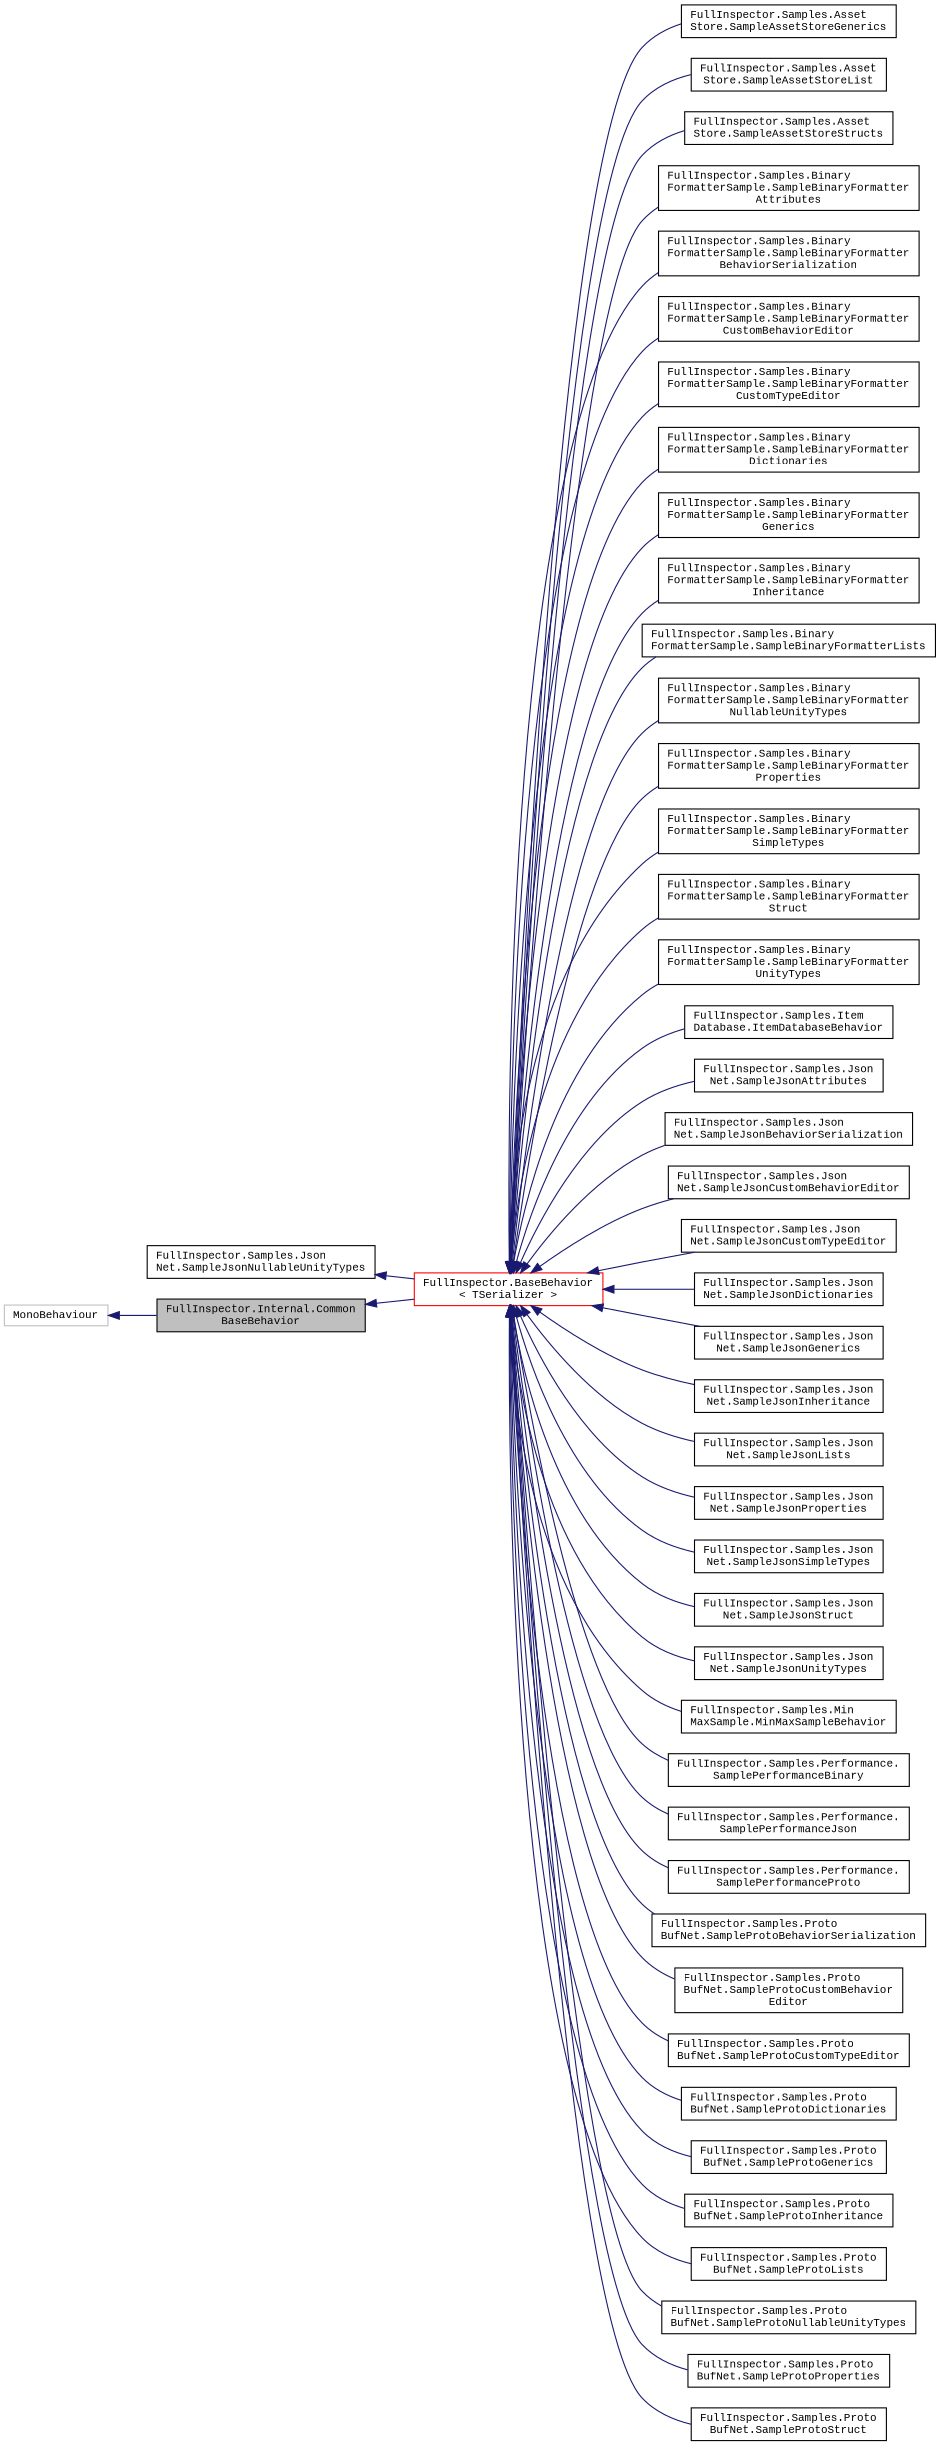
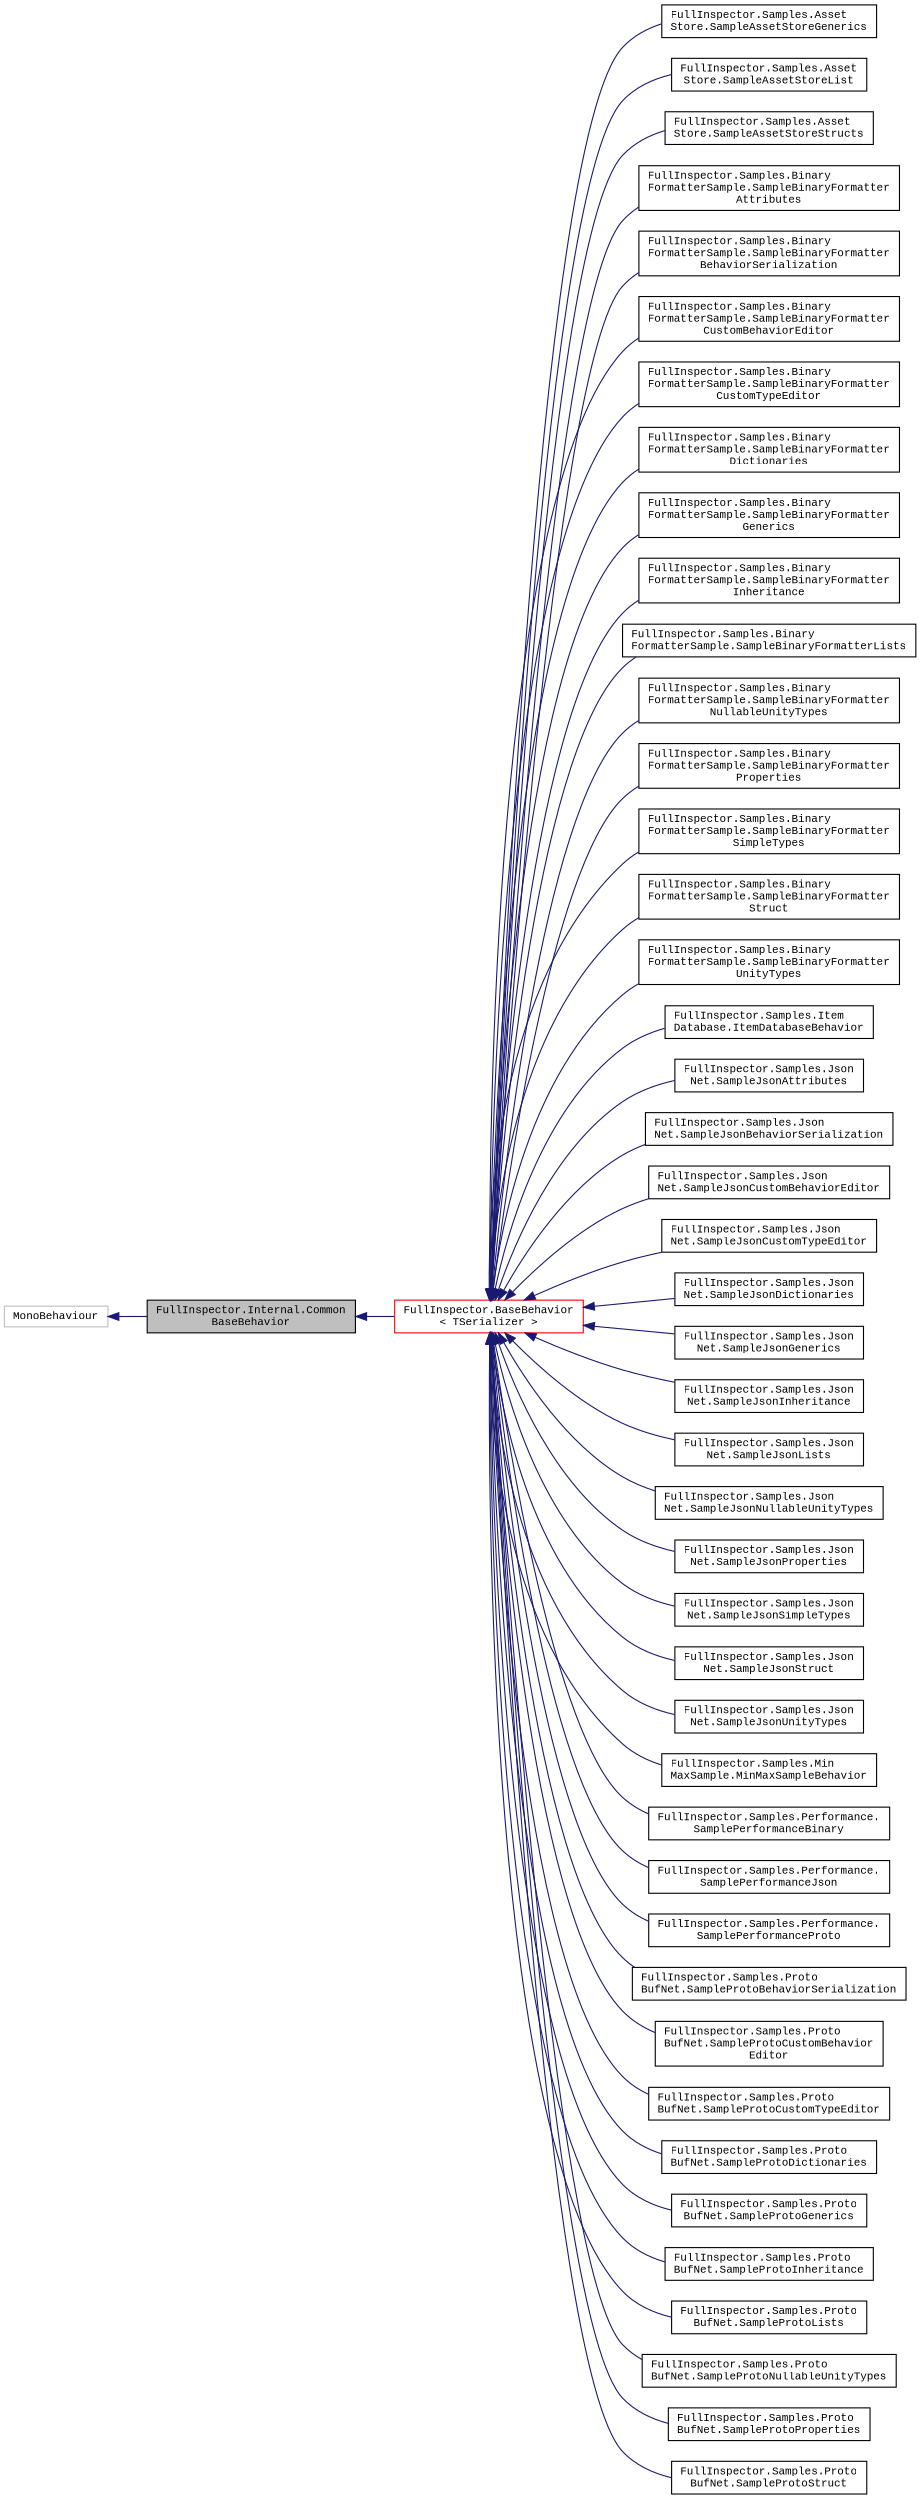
(400, 1277) -> (567, 1431)
